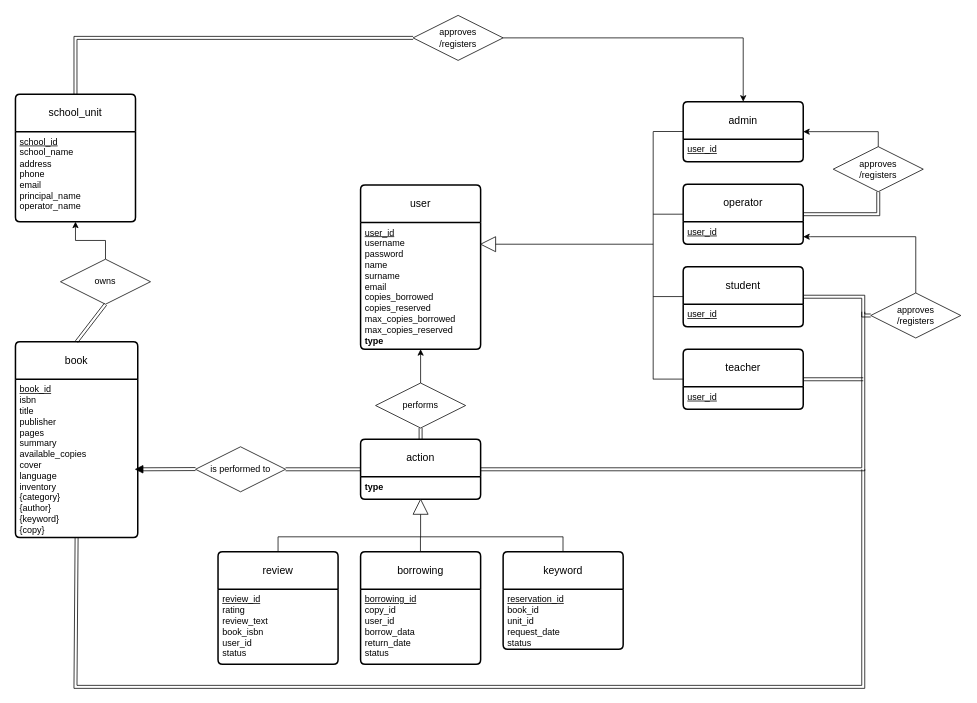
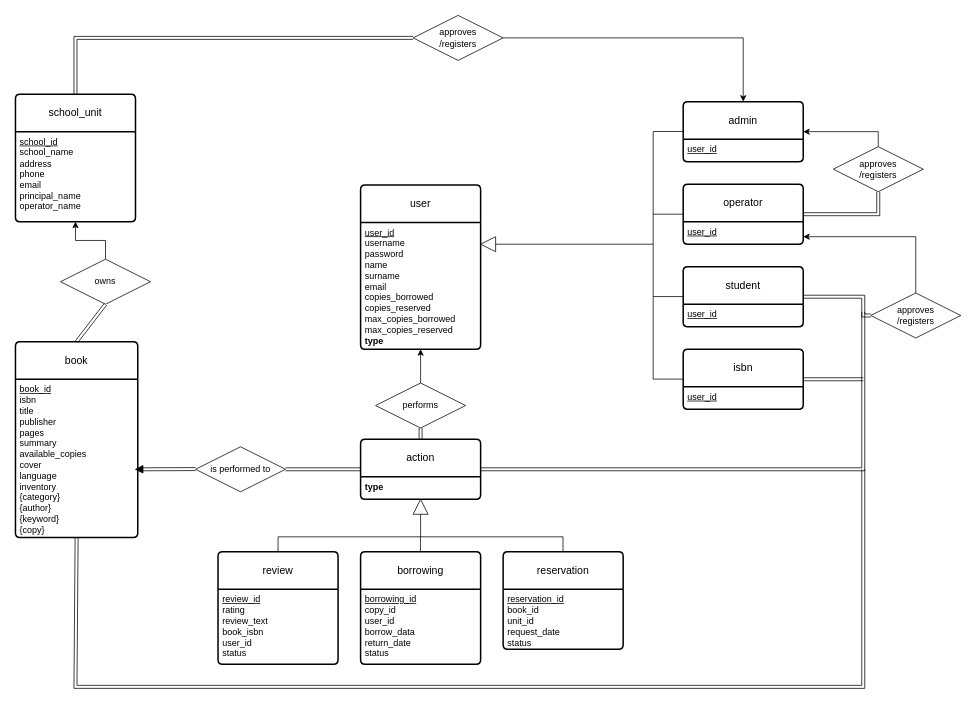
(743, 368) -> (743, 368)
(563, 570) -> (563, 570)
